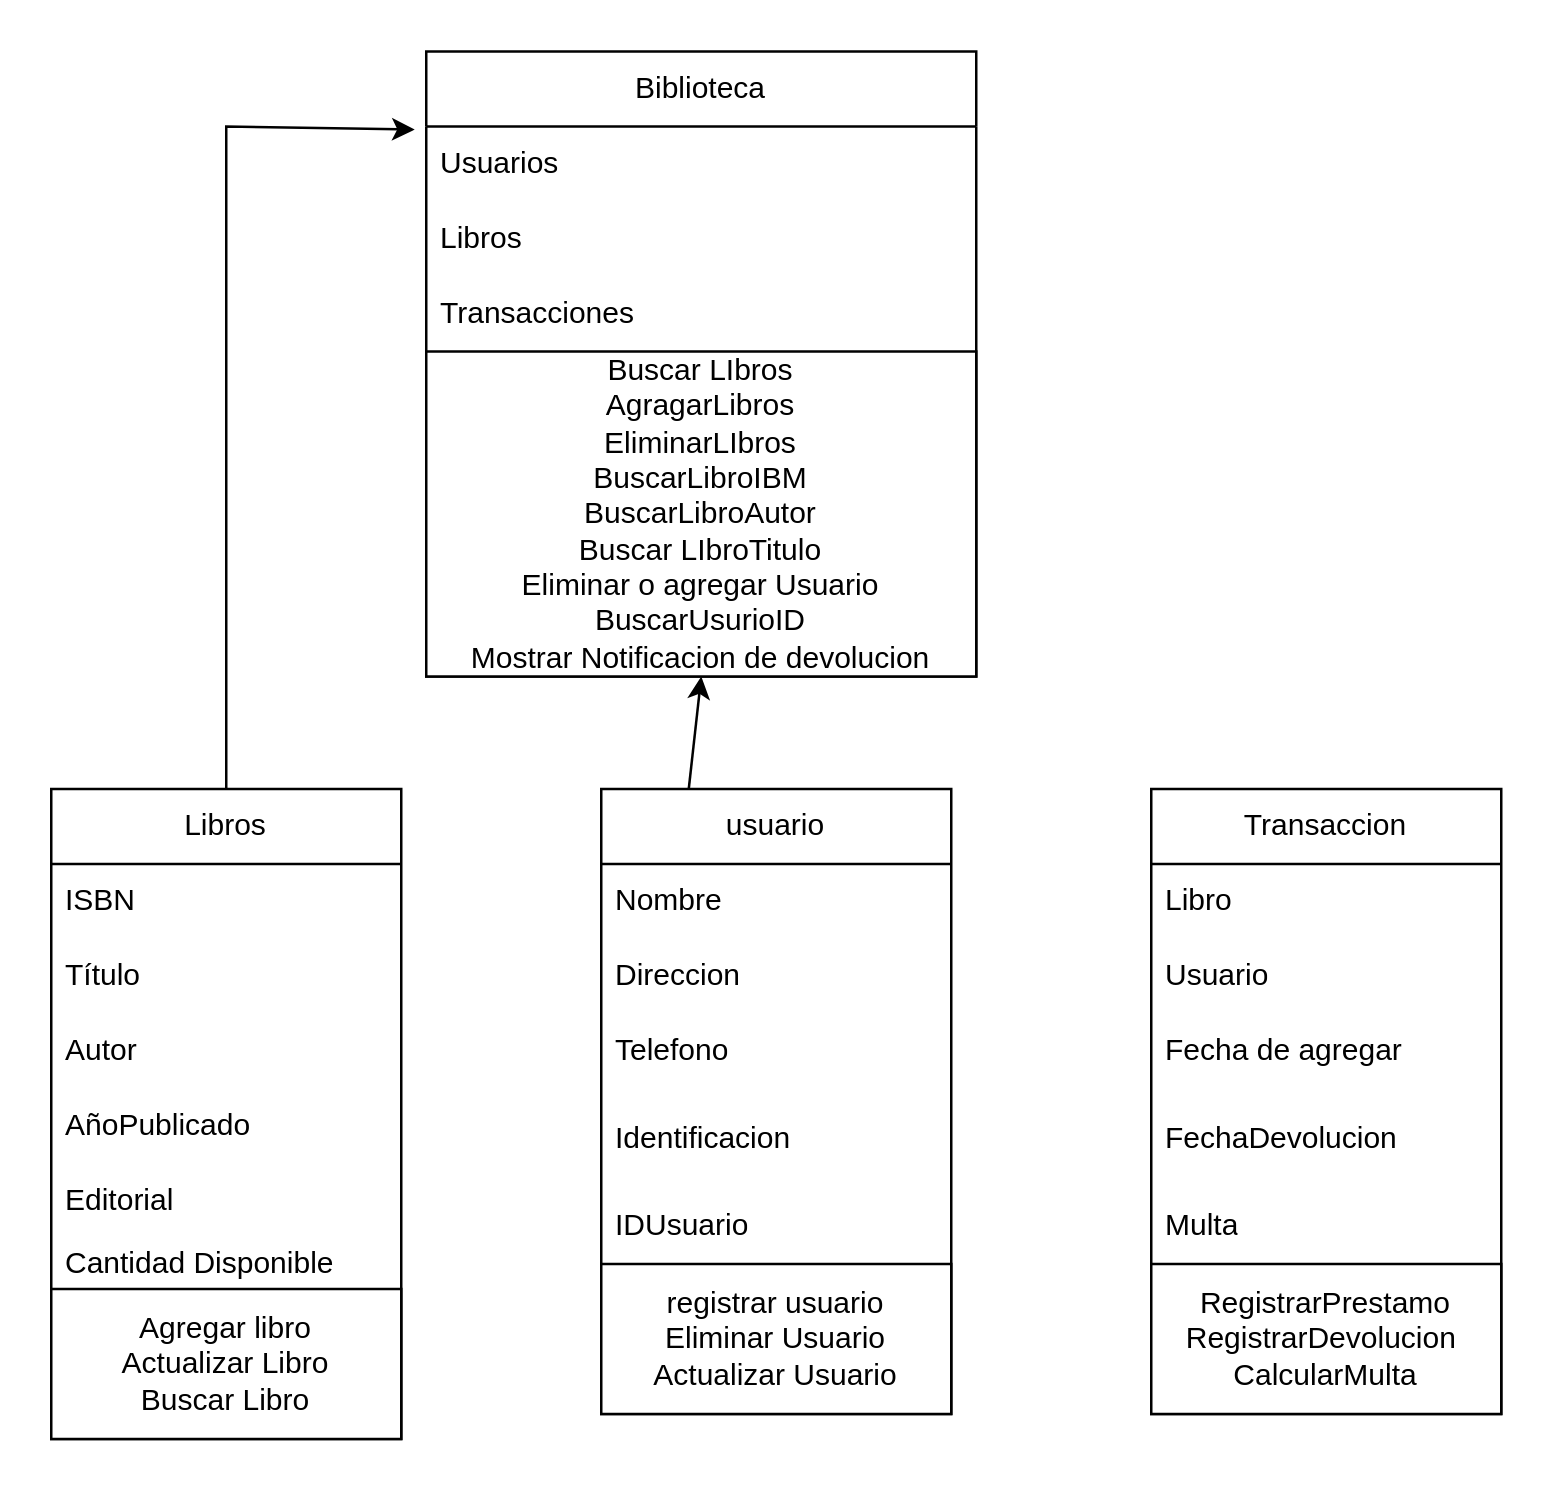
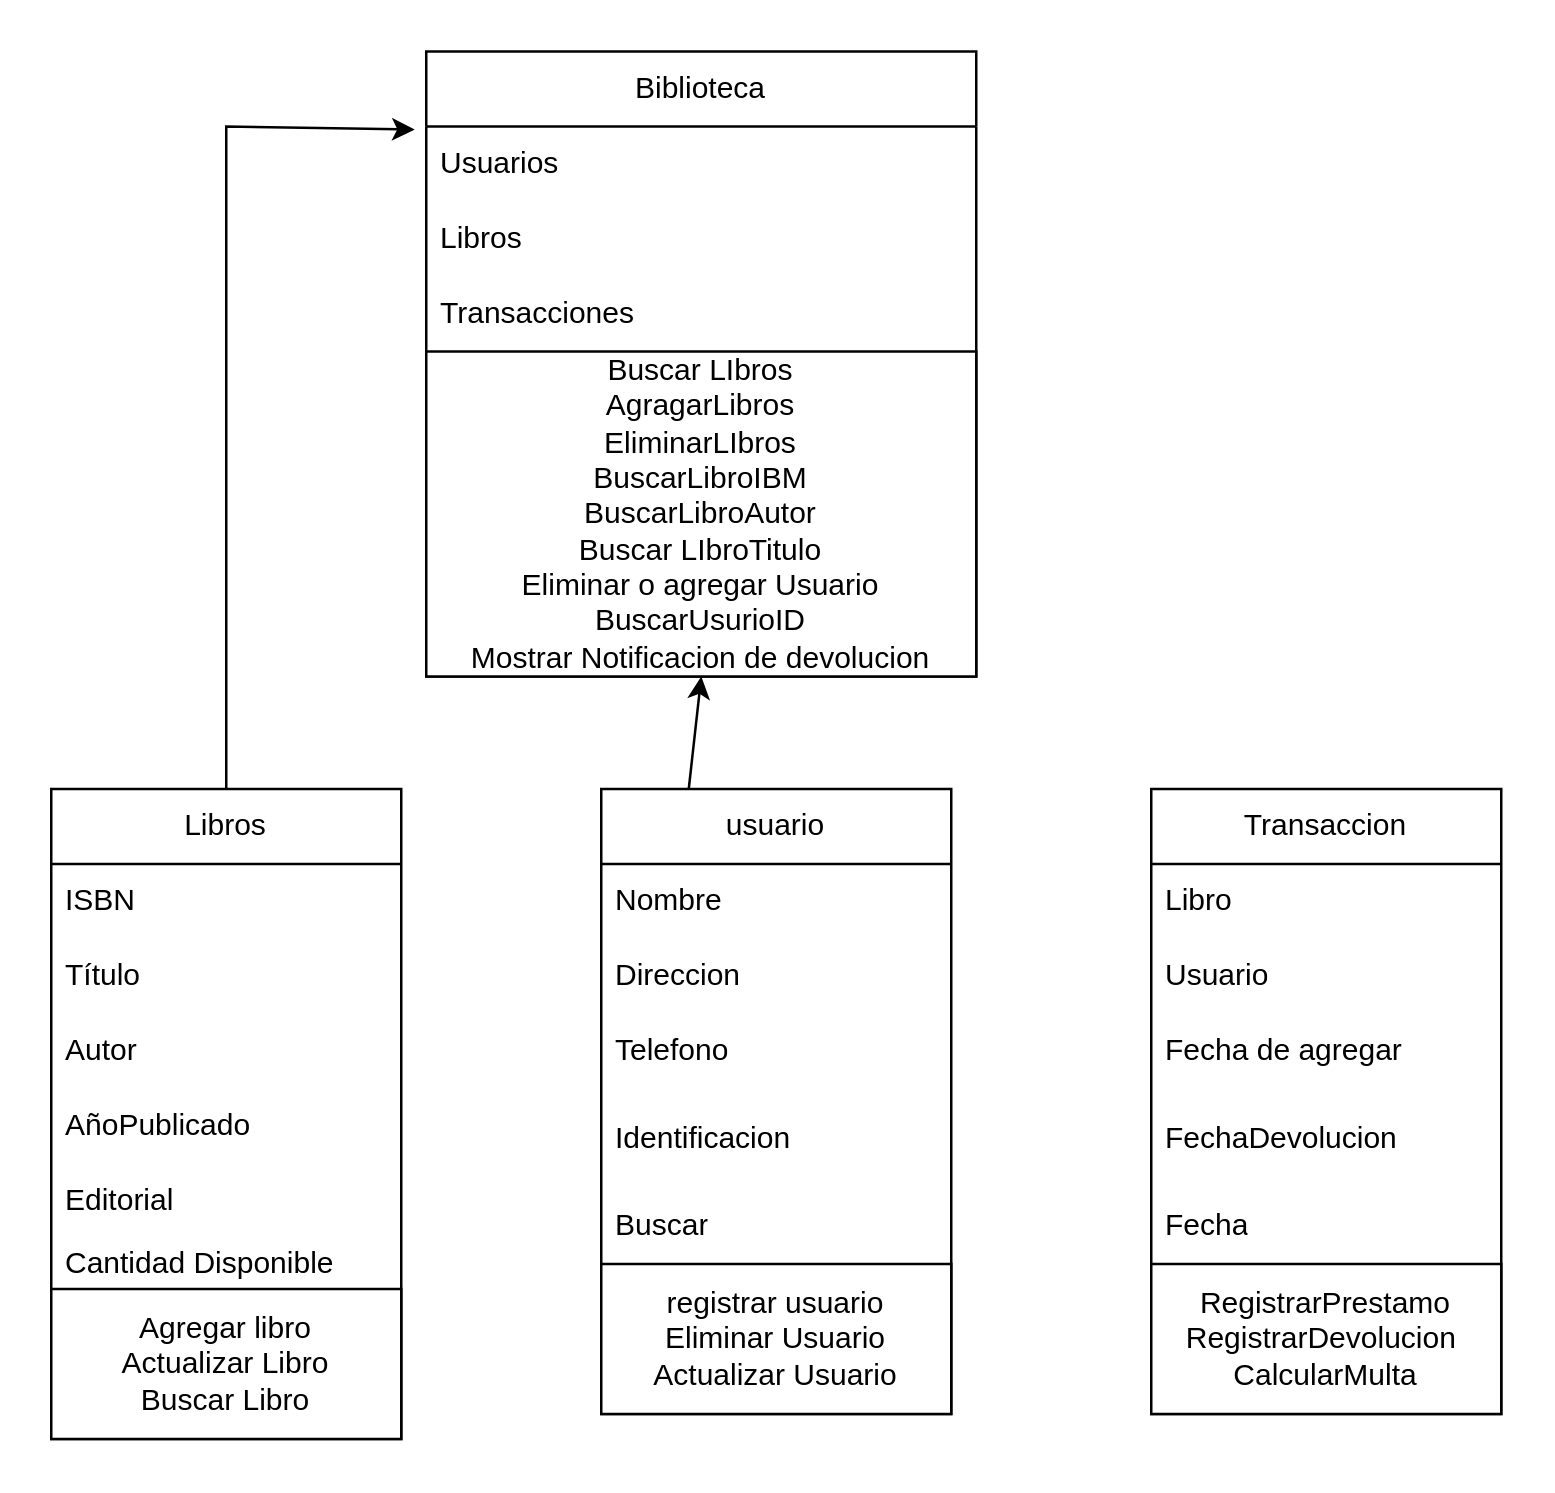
(688, 1226) -> (667, 1226)
(1204, 1226) -> (1208, 1226)
